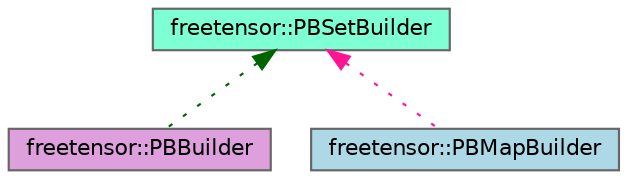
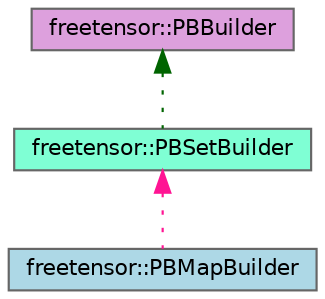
(212, 96) -> (163, 101)
